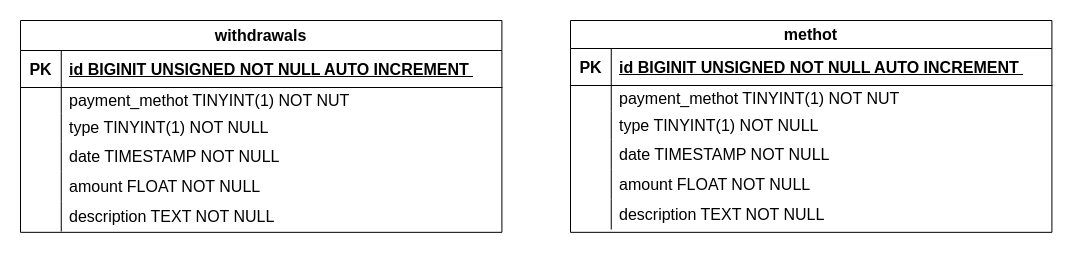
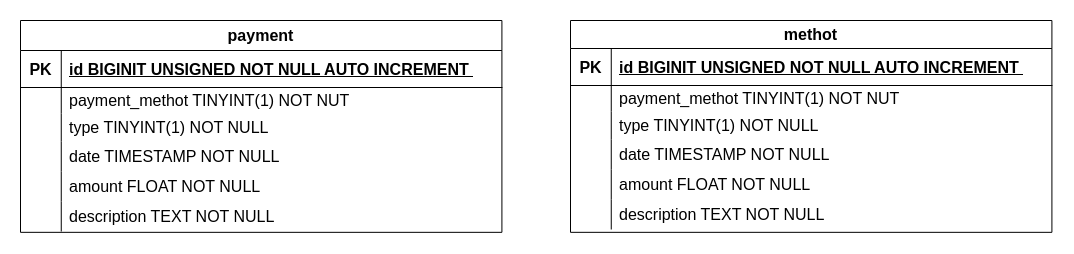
(261, 36) -> (261, 36)
